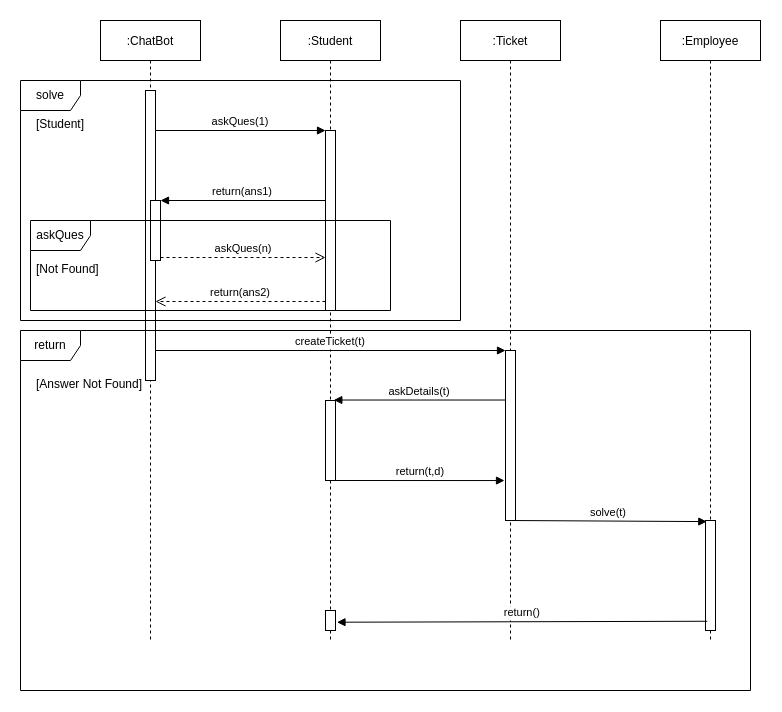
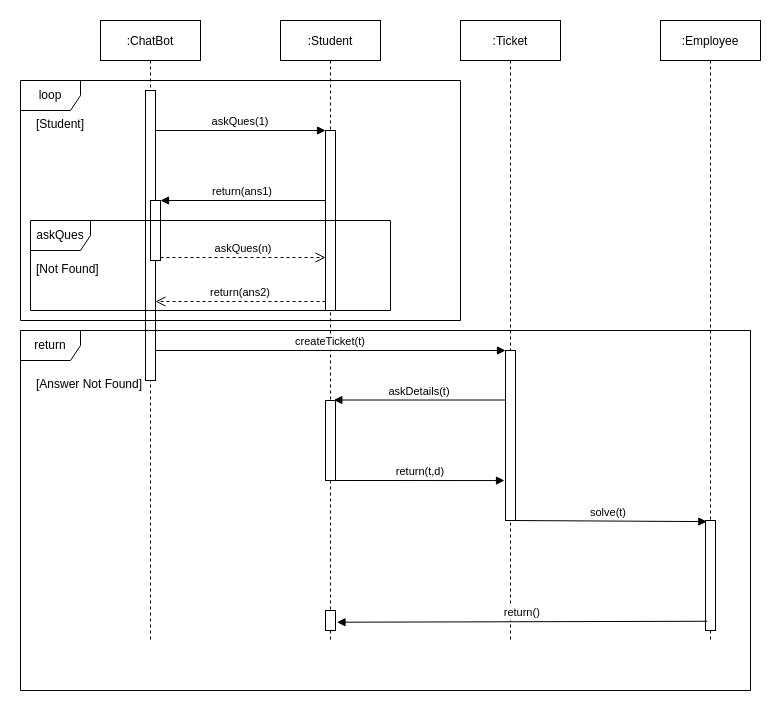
(51, 96) -> (51, 96)
